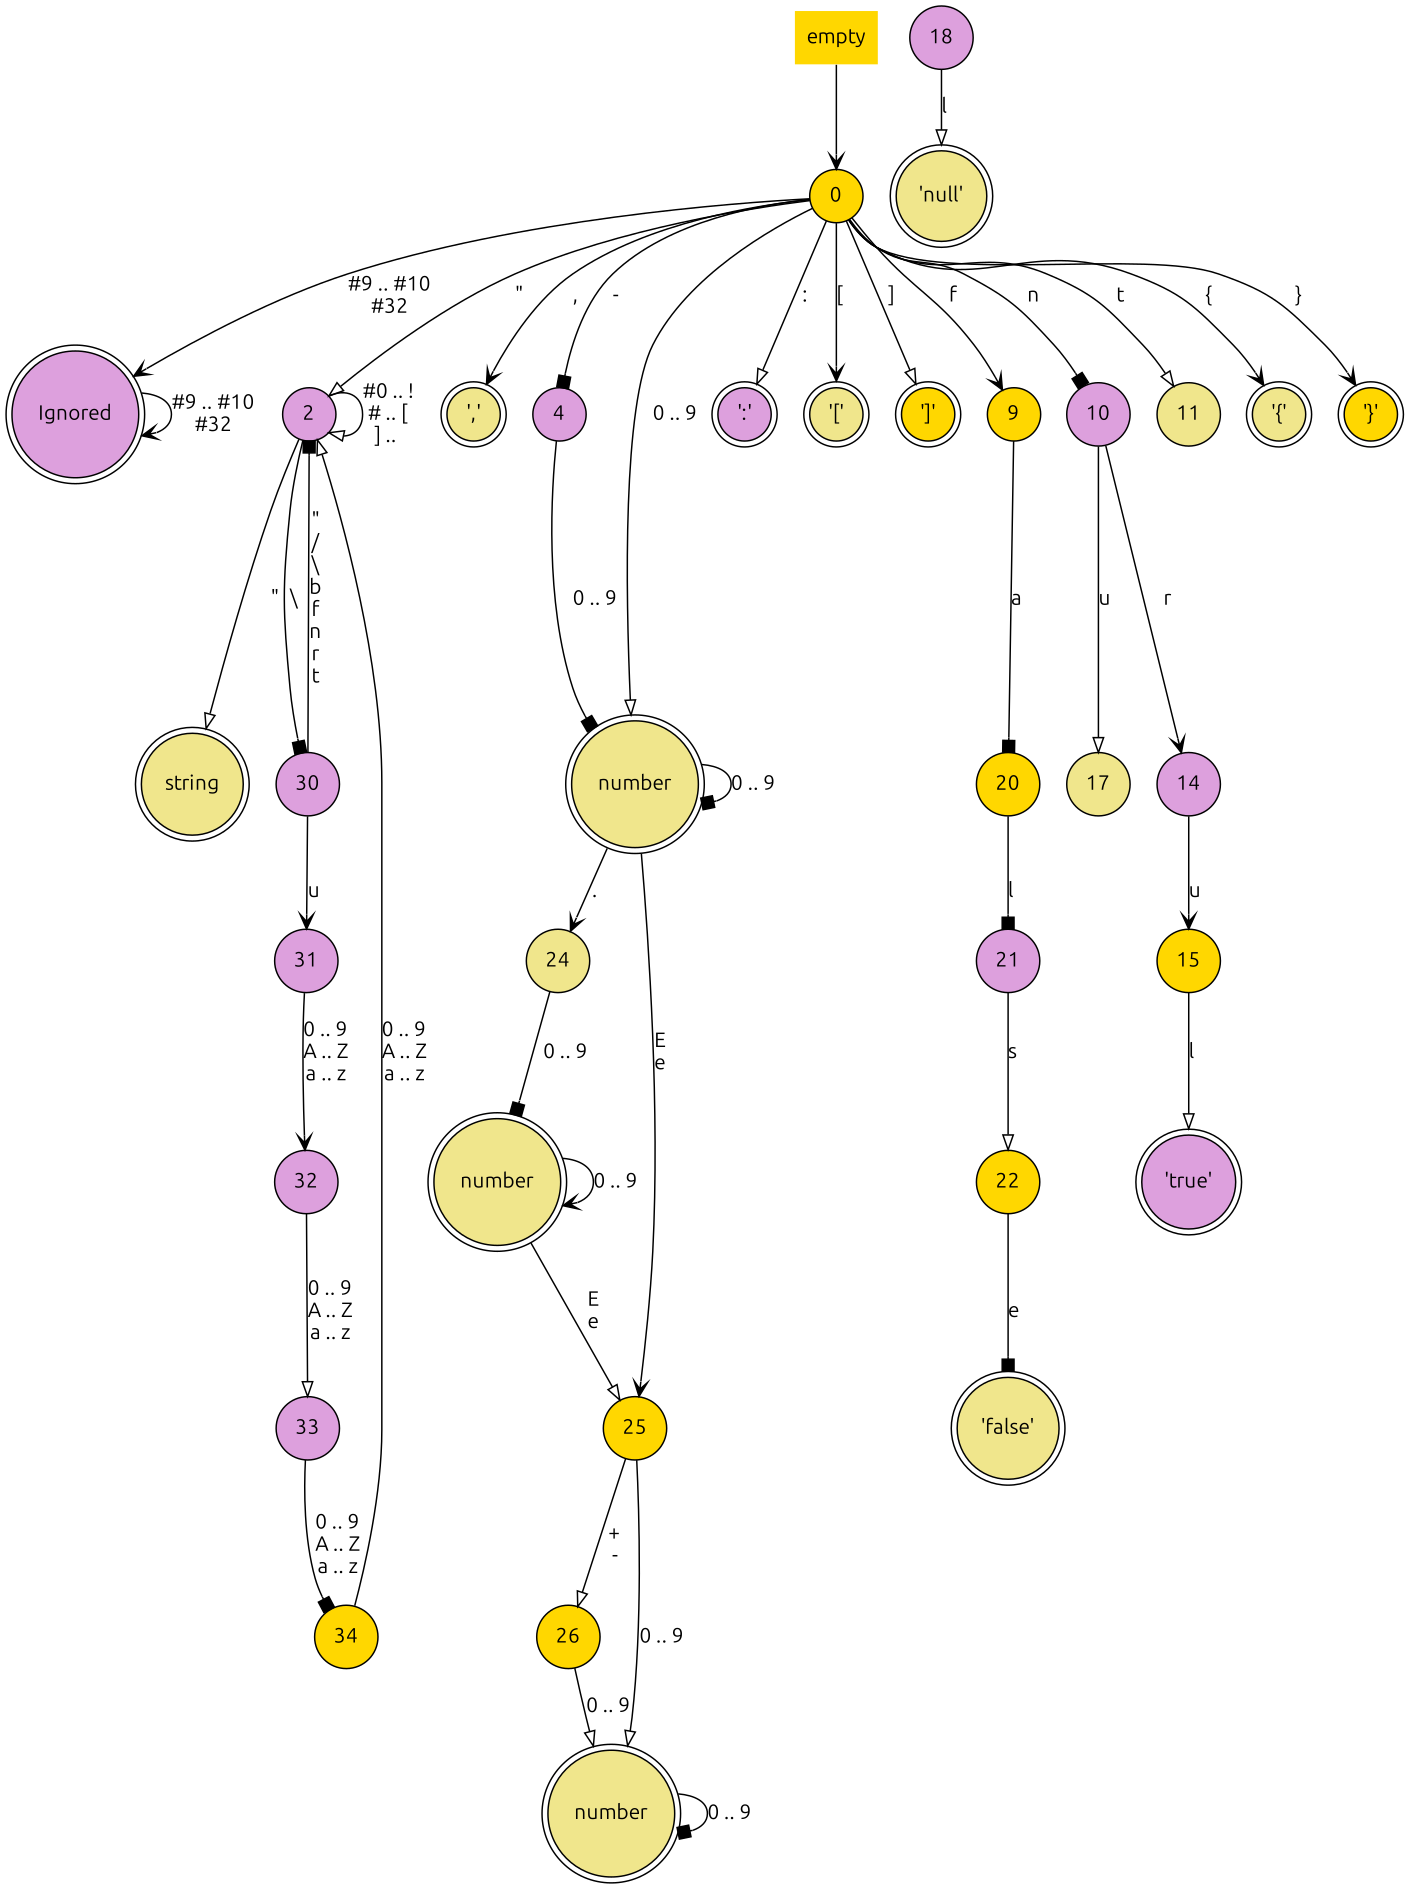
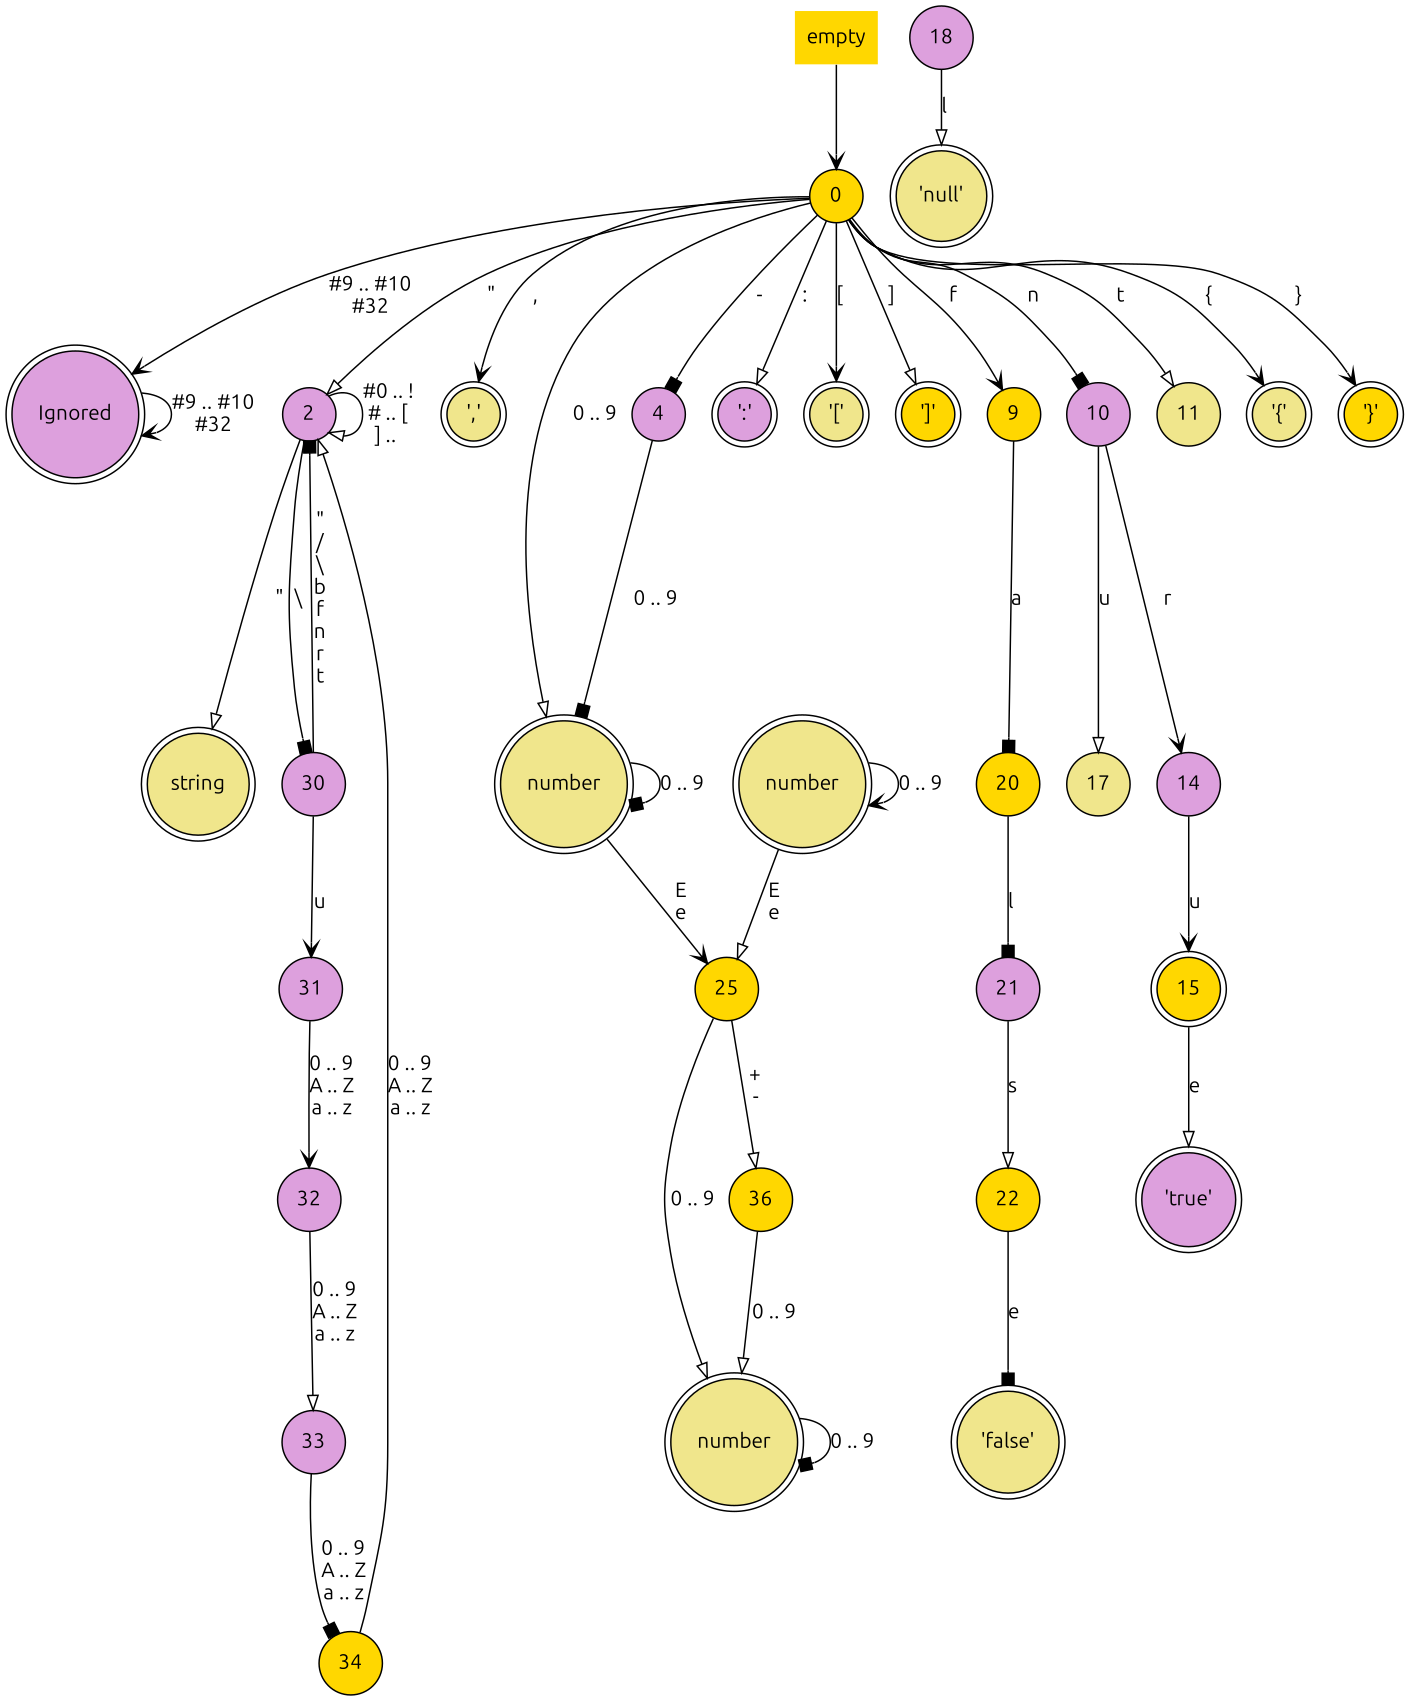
(558, 961) -> none
(1189, 961) -> (1189, 989)
(1192, 1053) -> (1195, 1087)
(568, 1637) -> (761, 1200)
